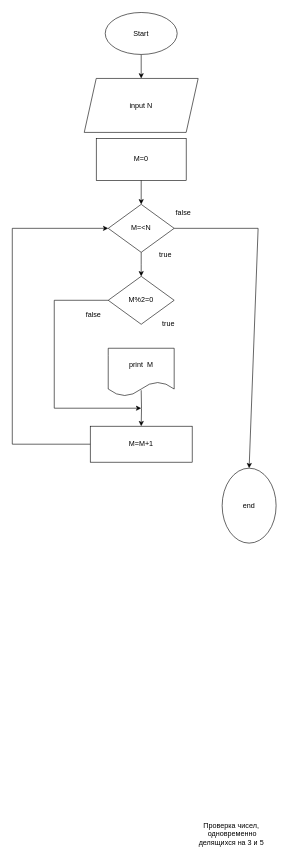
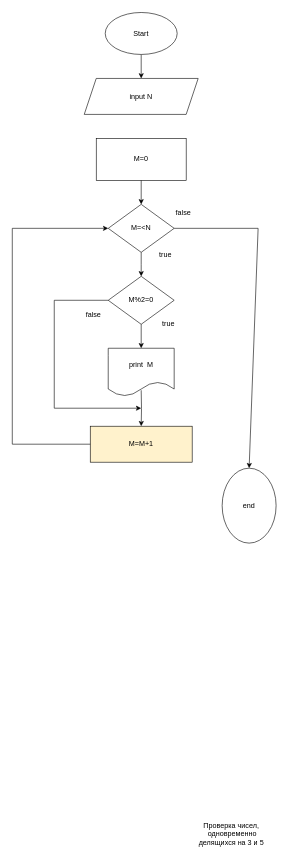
(141, 105) -> (141, 96)
none -> (141, 342)
(141, 444) -> (141, 444)
